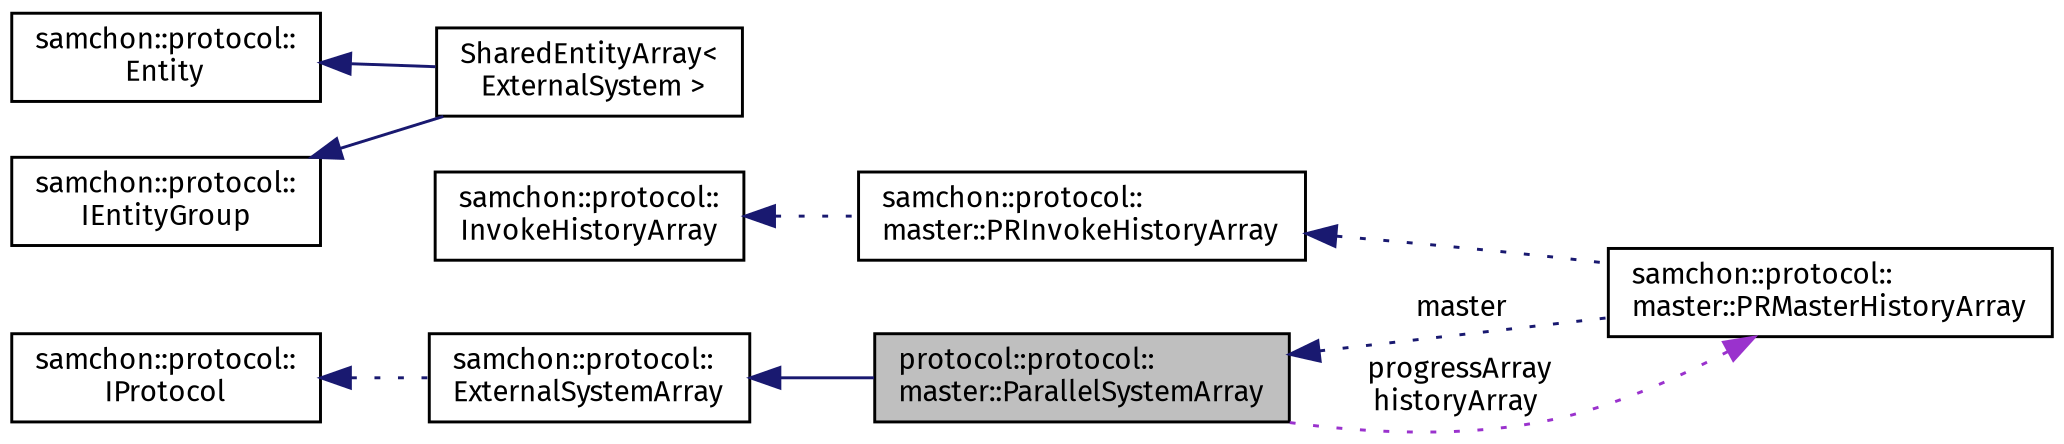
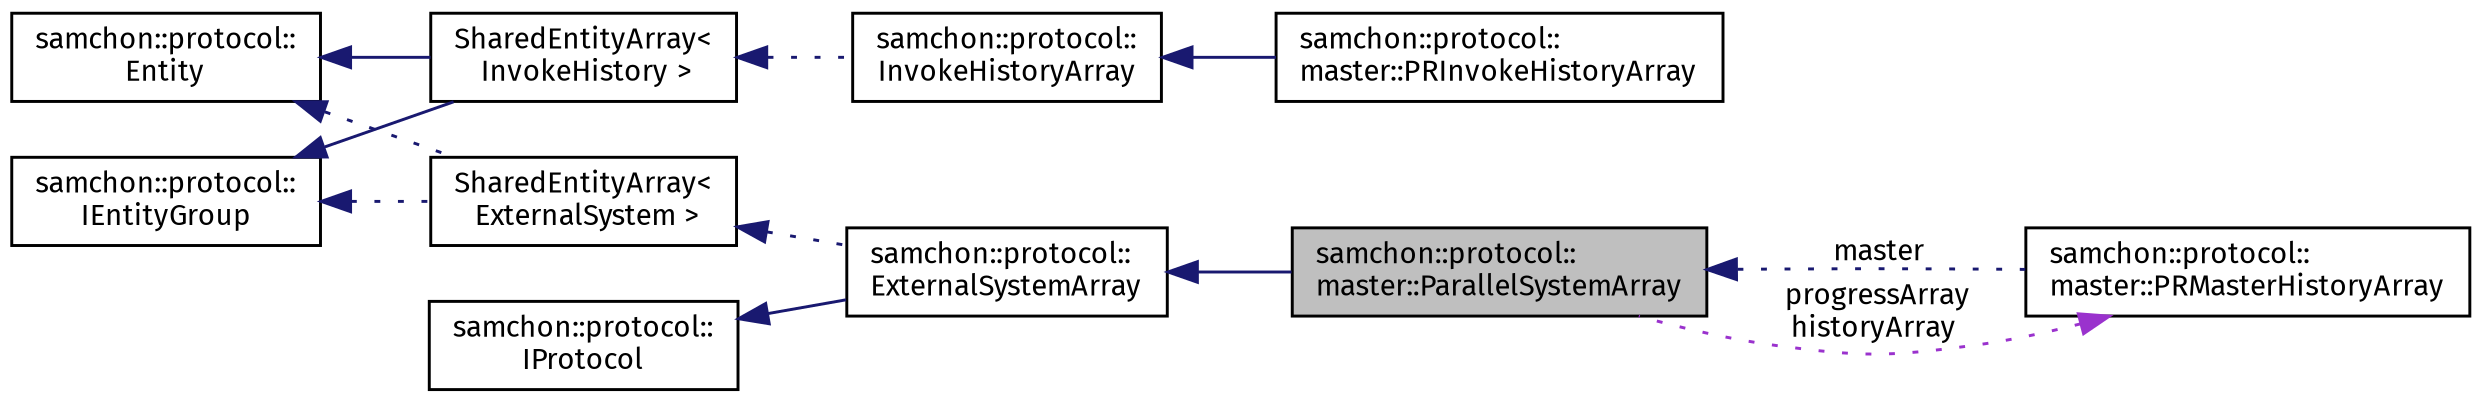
none -> (584, 57)
(393, 65) -> (402, 139)
(392, 132) -> (391, 201)
(817, 216) -> (1234, 57)
none -> (807, 239)
(1472, 249) -> none
(390, 378) -> (807, 307)
(1082, 378) -> (1500, 272)
